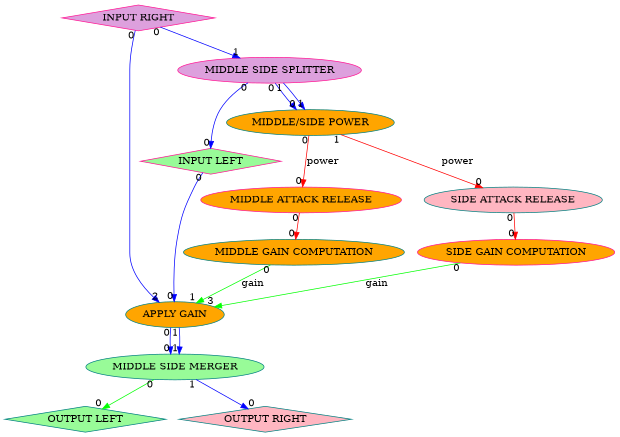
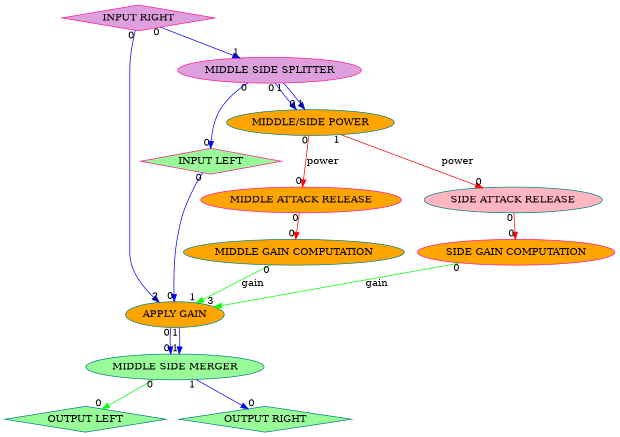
(265, 419) -> (265, 419)
